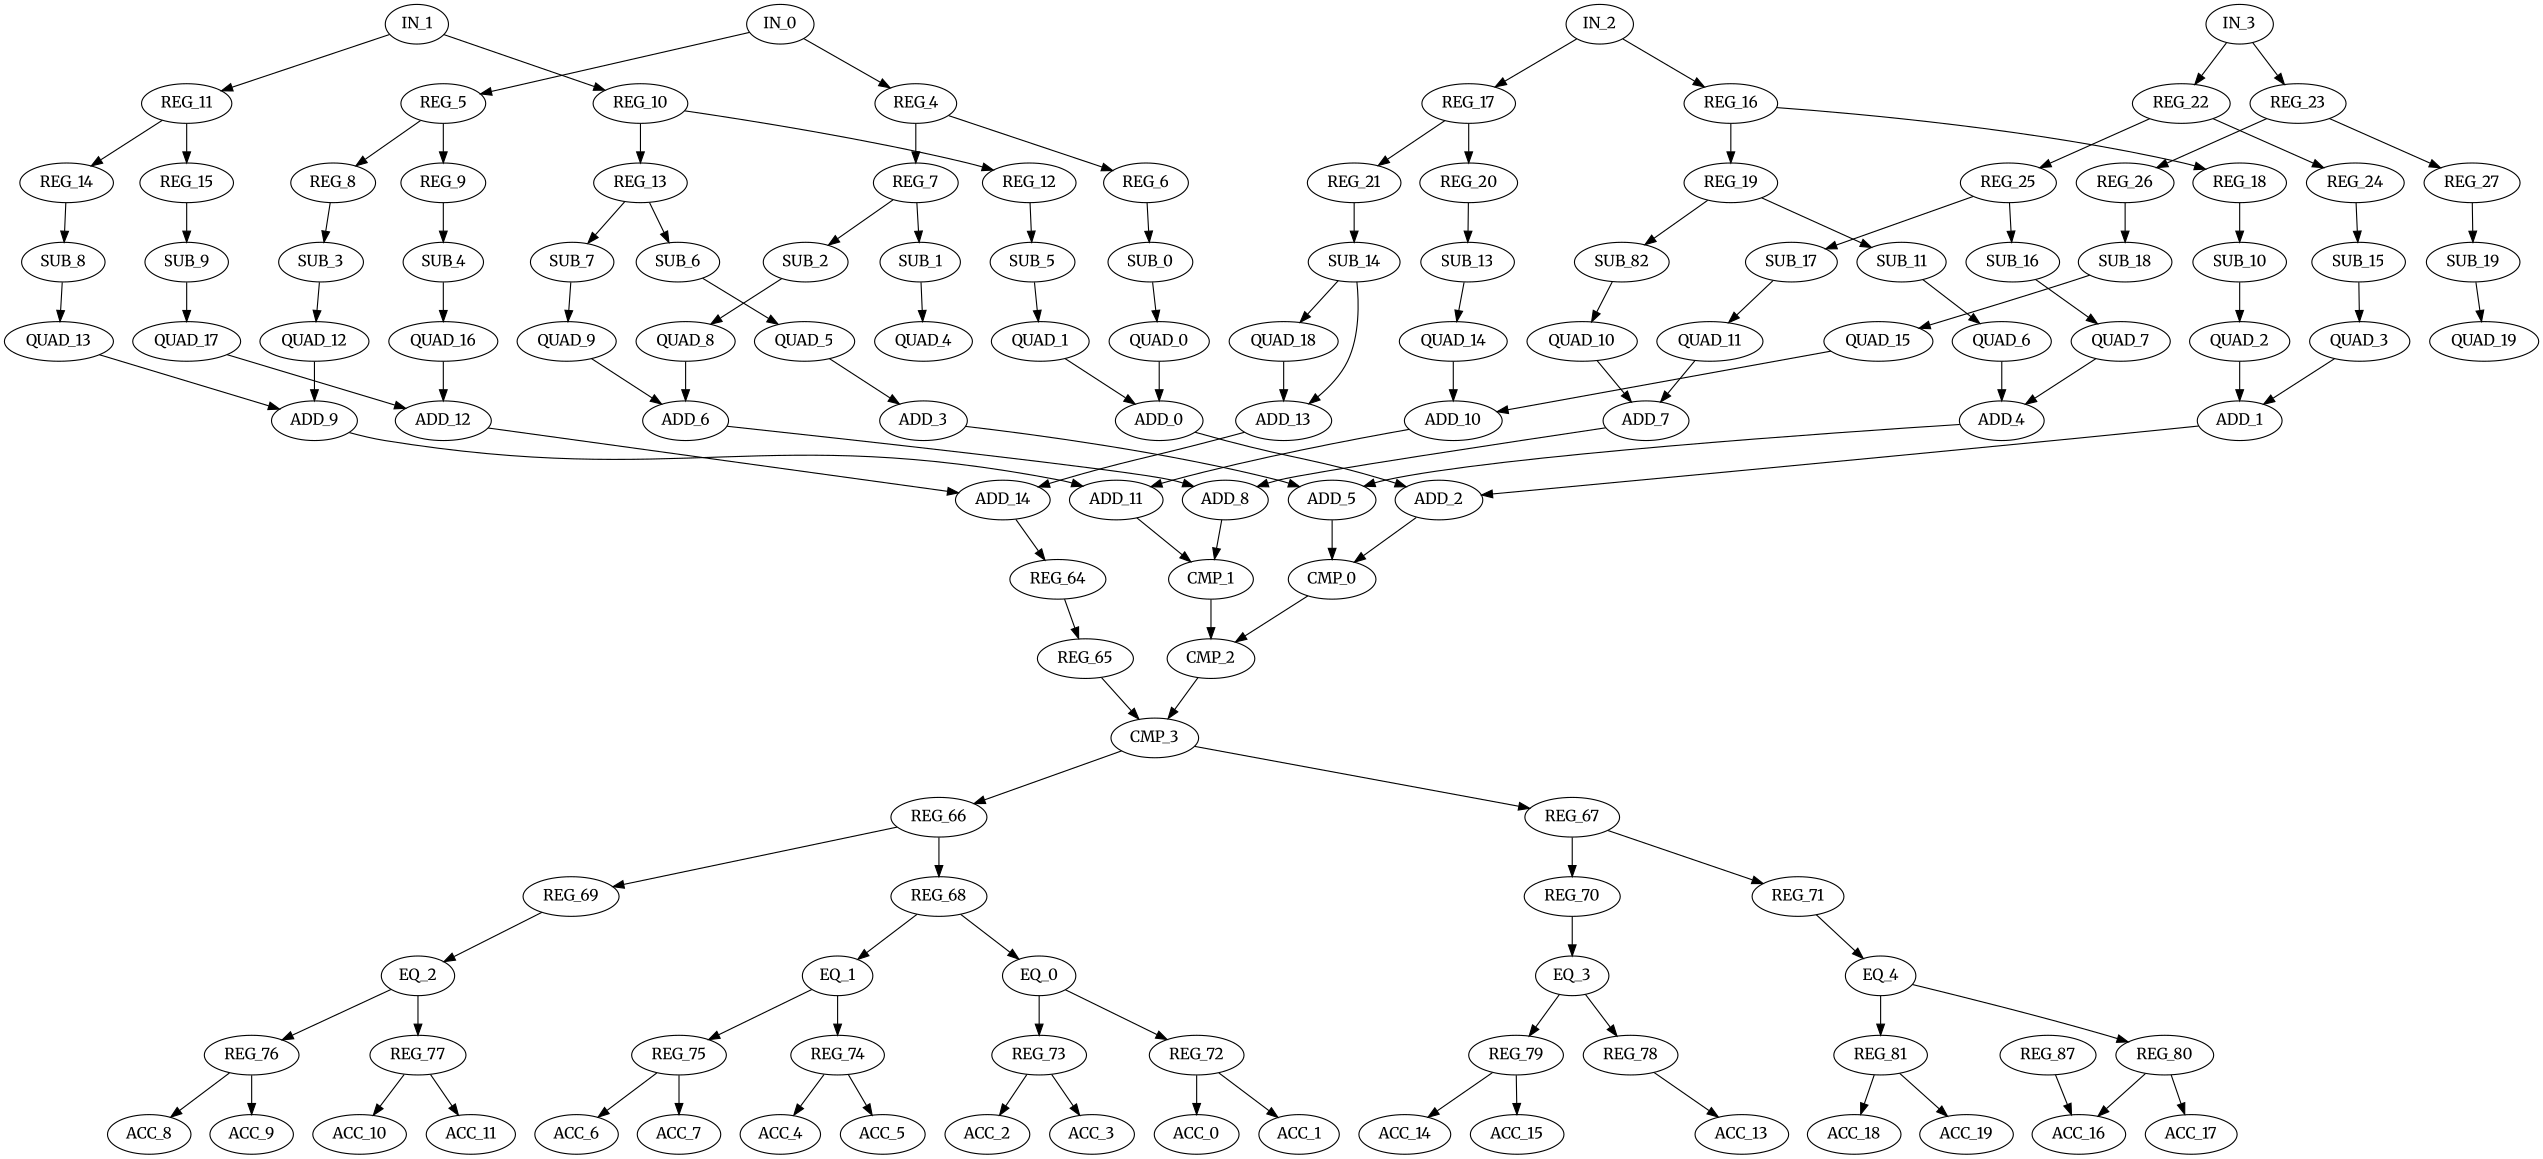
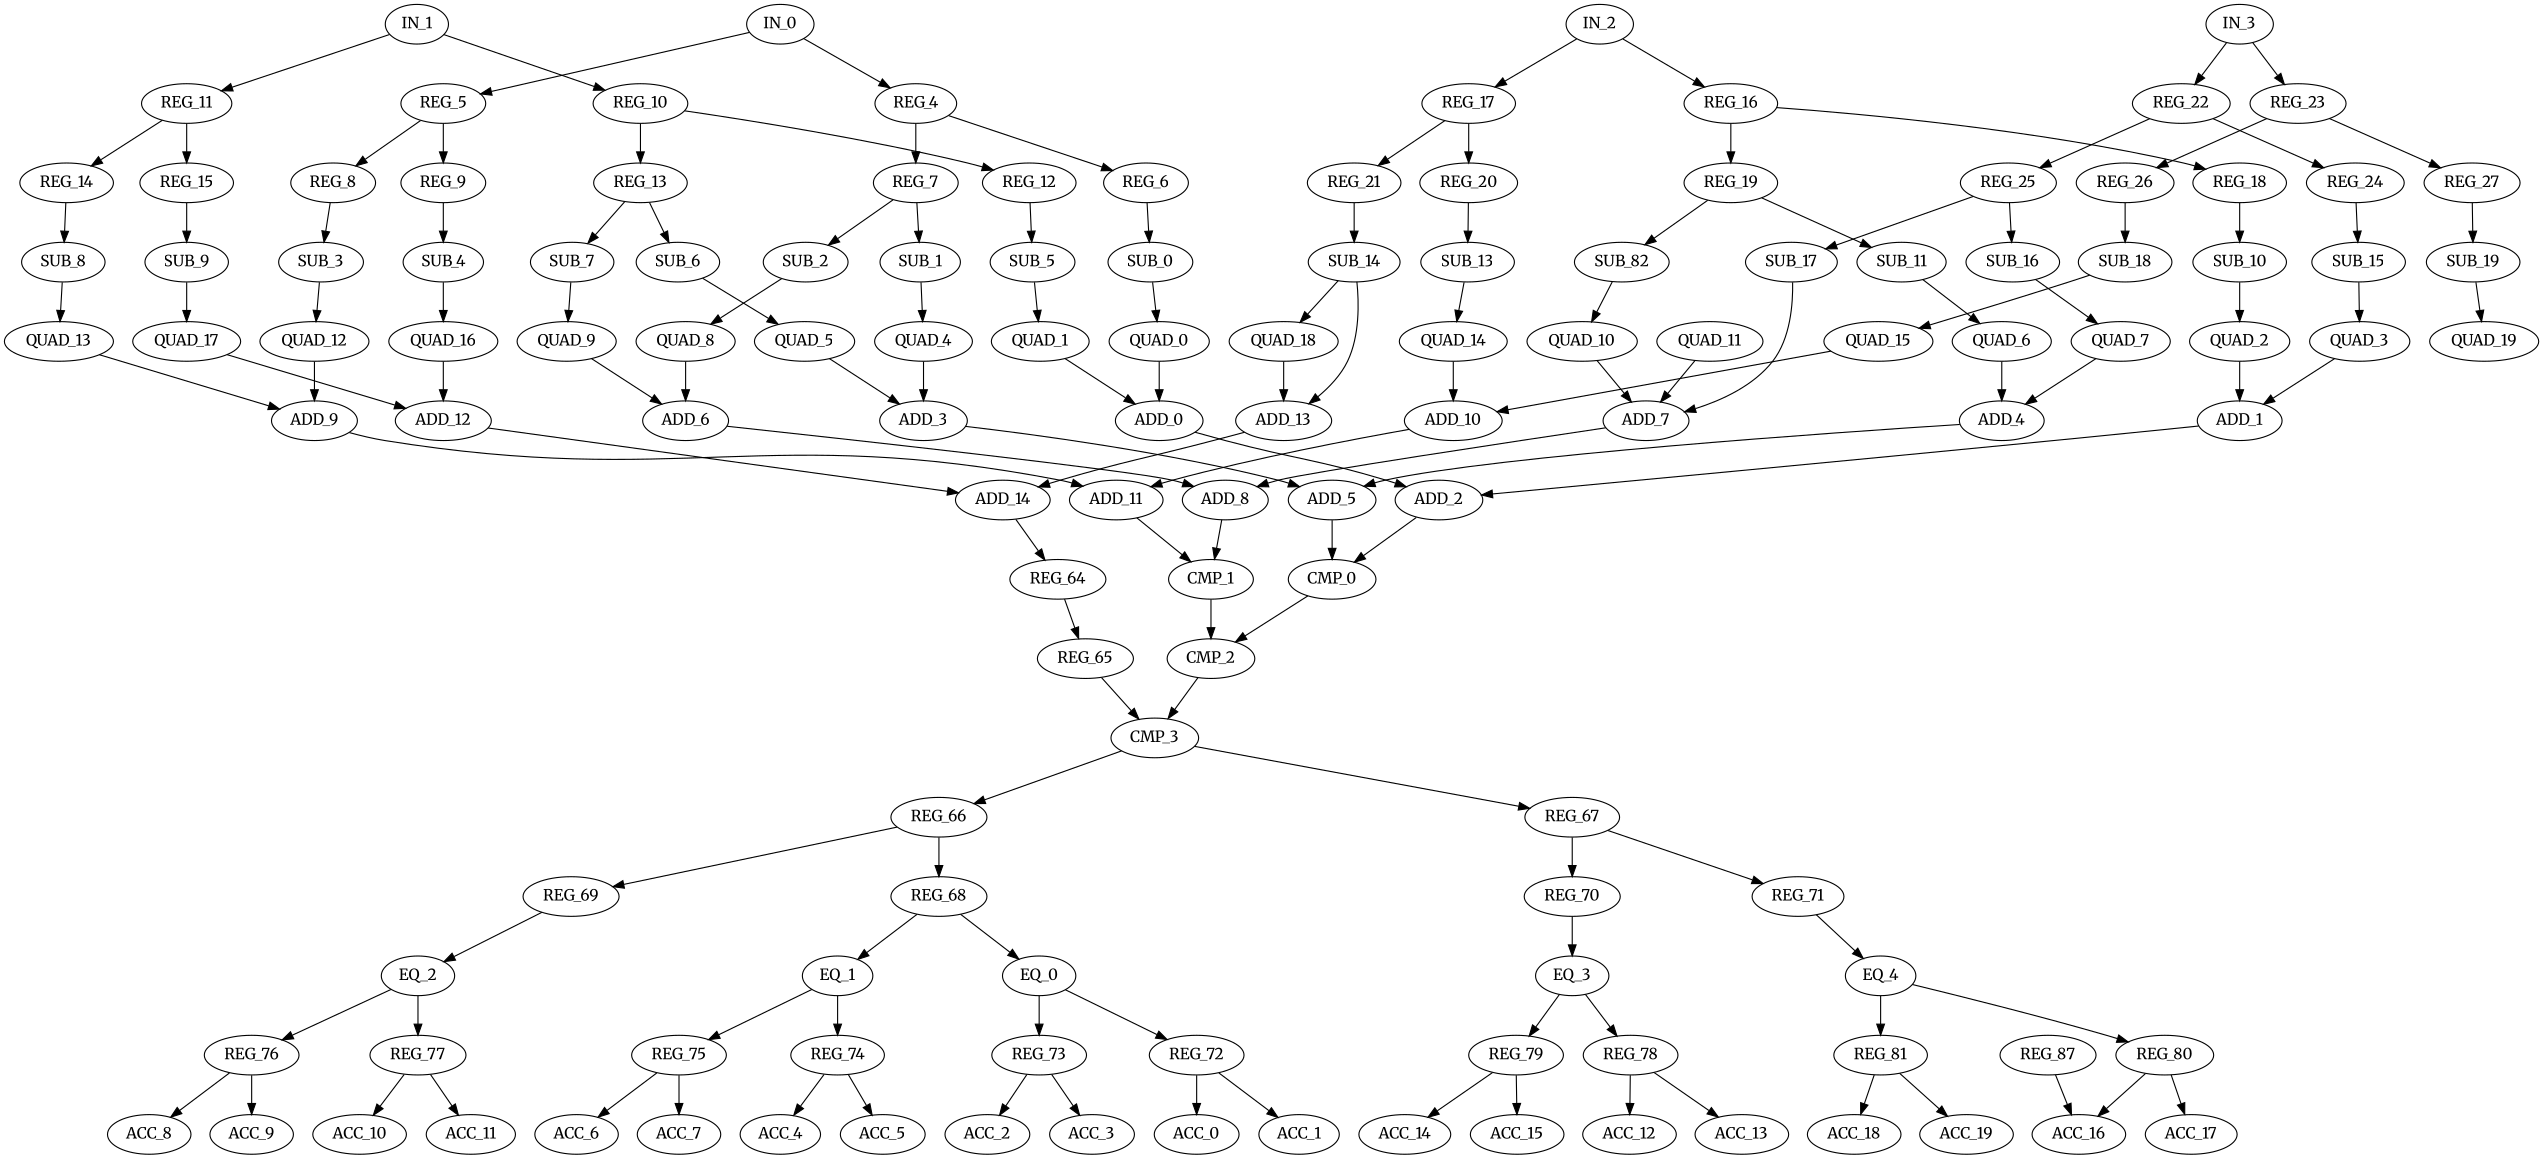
(1755, 298) -> (1764, 371)
none -> (924, 376)
none -> (1630, 1134)
